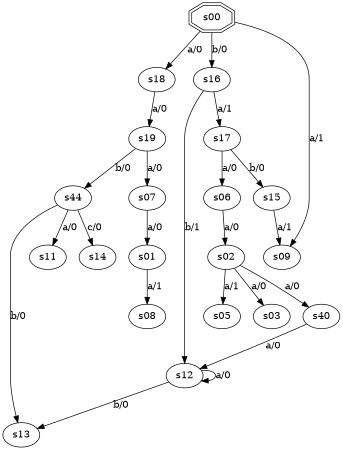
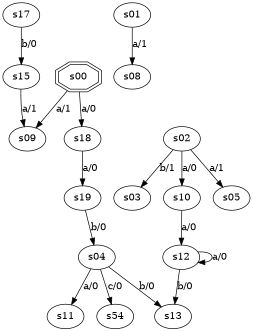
(212, 80) -> none
(73, 198) -> (97, 257)
(147, 198) -> none
(222, 198) -> none
(98, 257) -> (115, 316)
(259, 287) -> (167, 168)
(321, 316) -> (182, 198)
